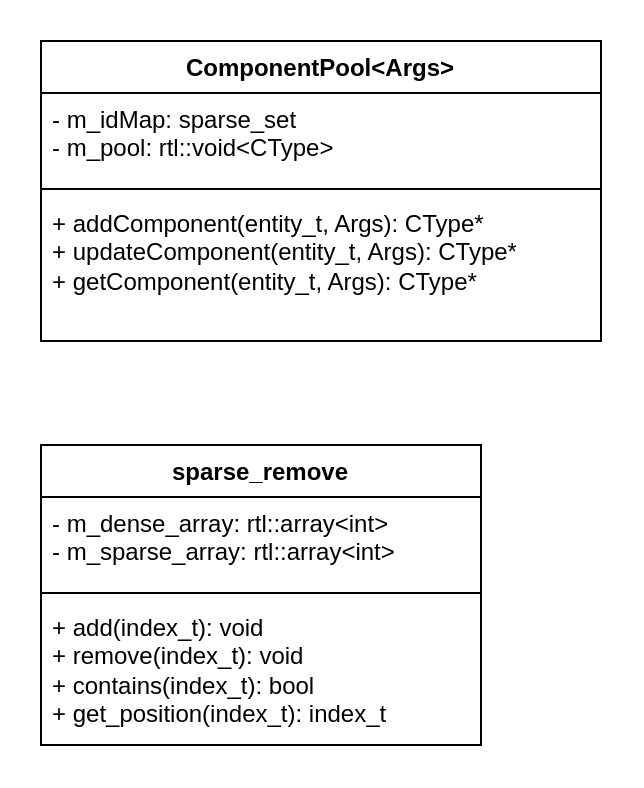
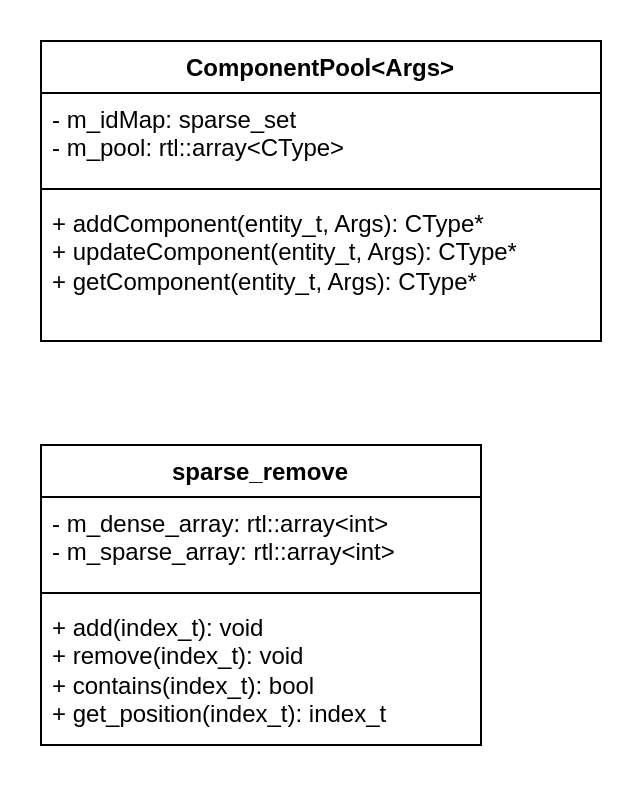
(203, 136) -> (213, 136)
